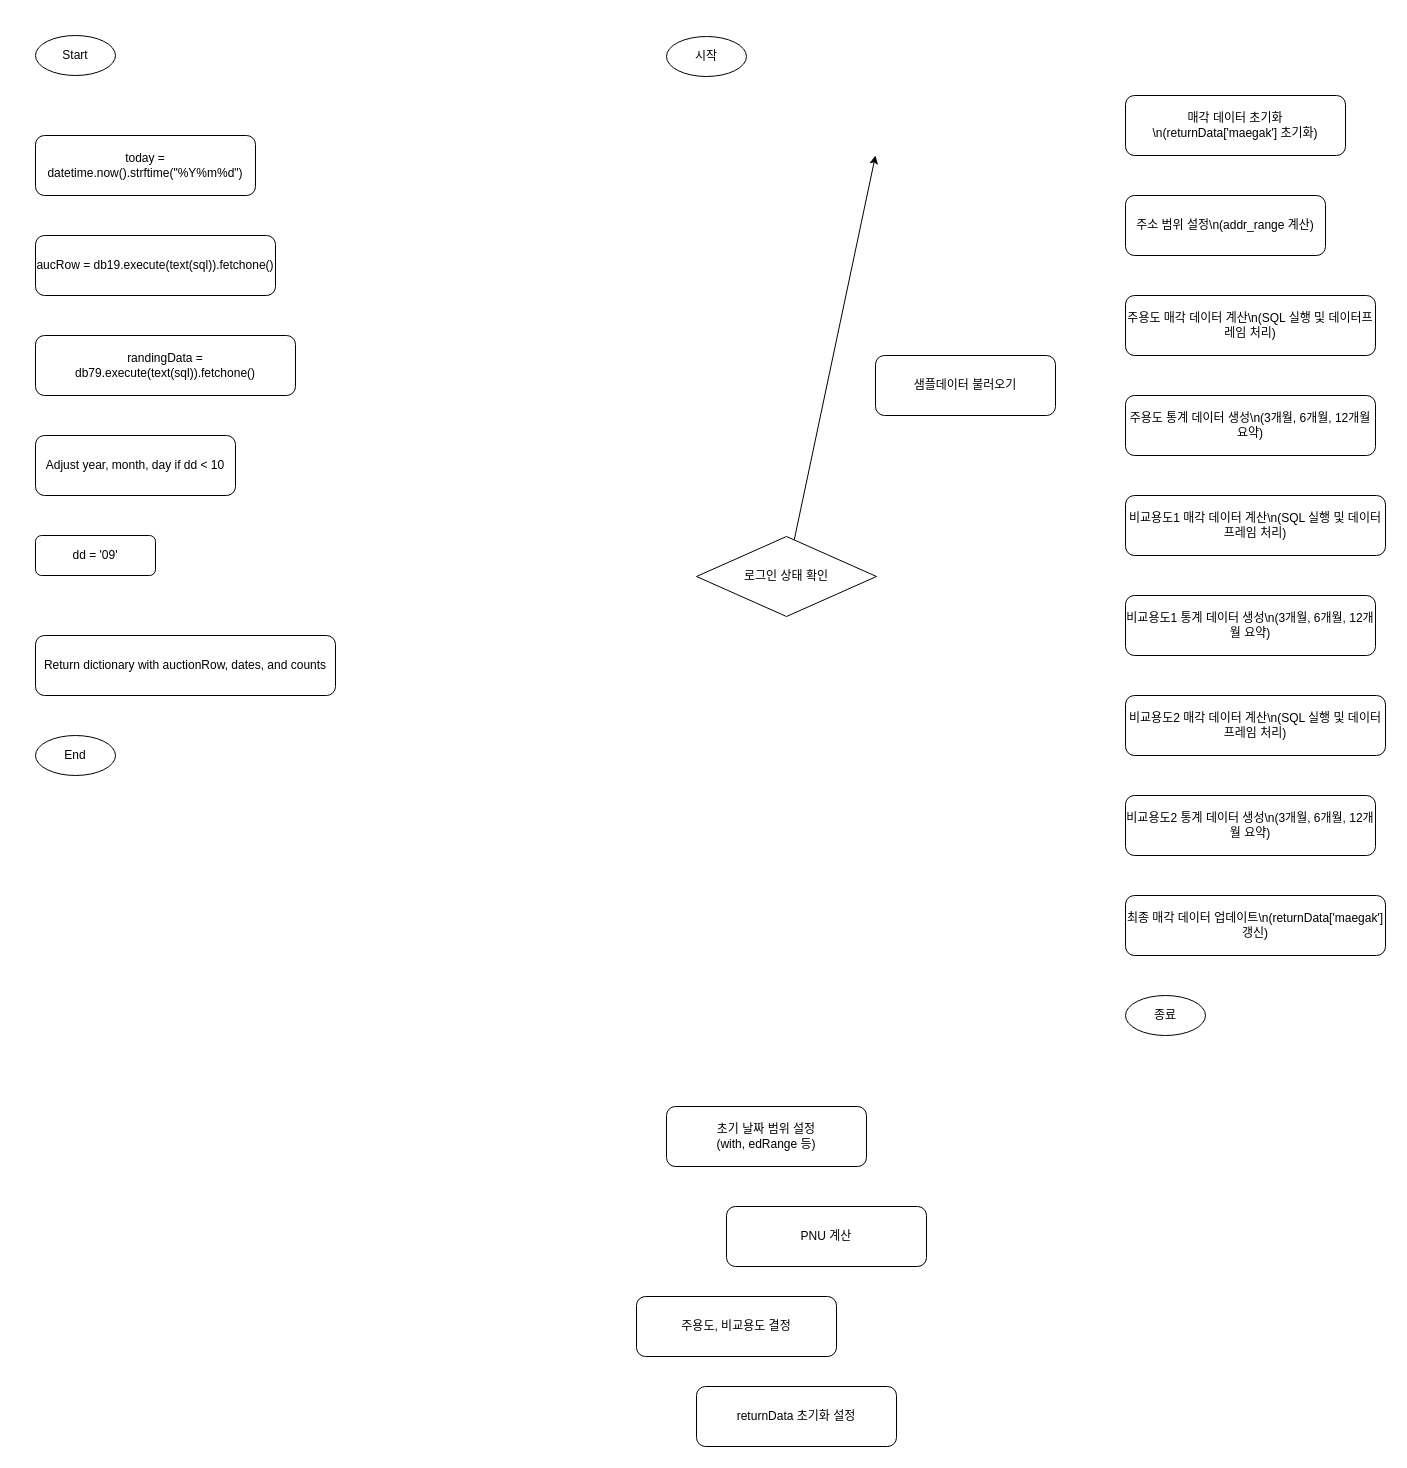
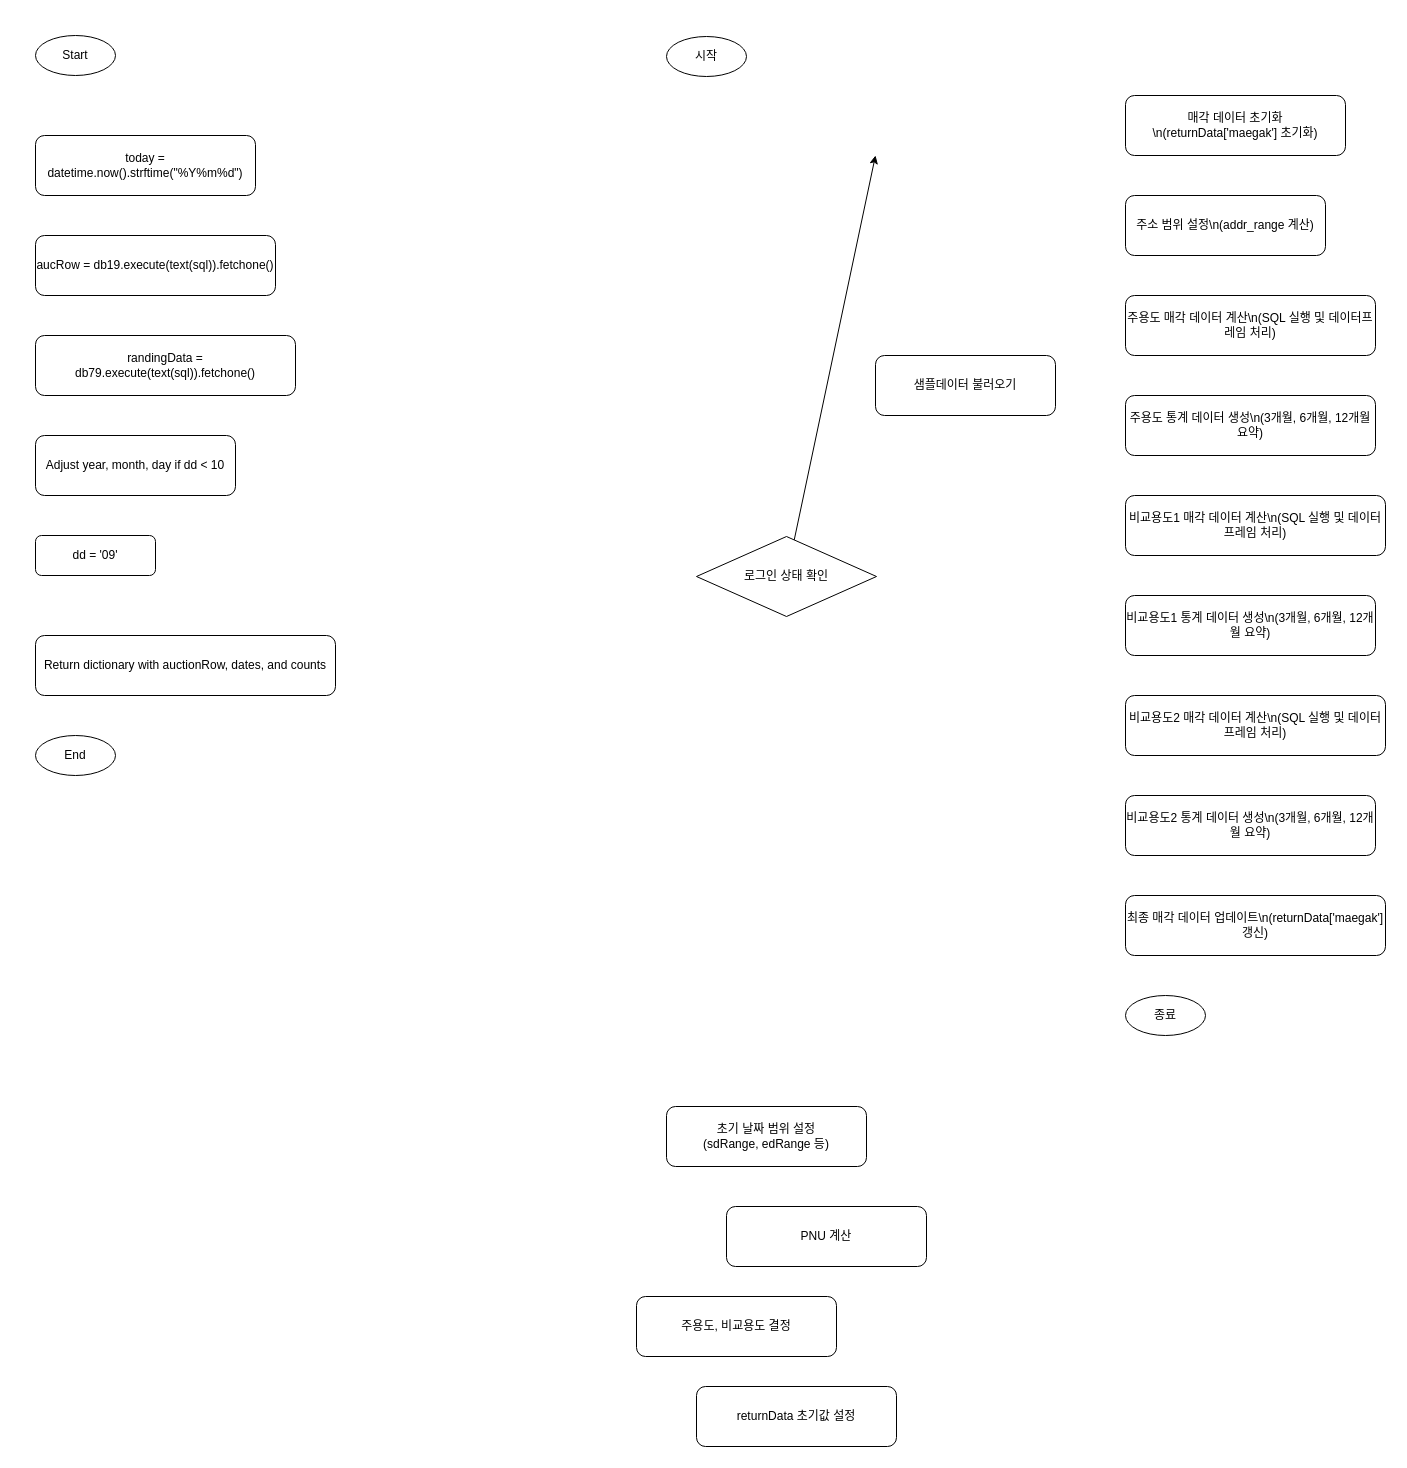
(767, 1137) -> (767, 1137)
(797, 1417) -> (797, 1417)
